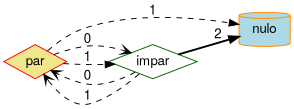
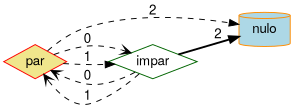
(153, 11) -> (153, 11)
